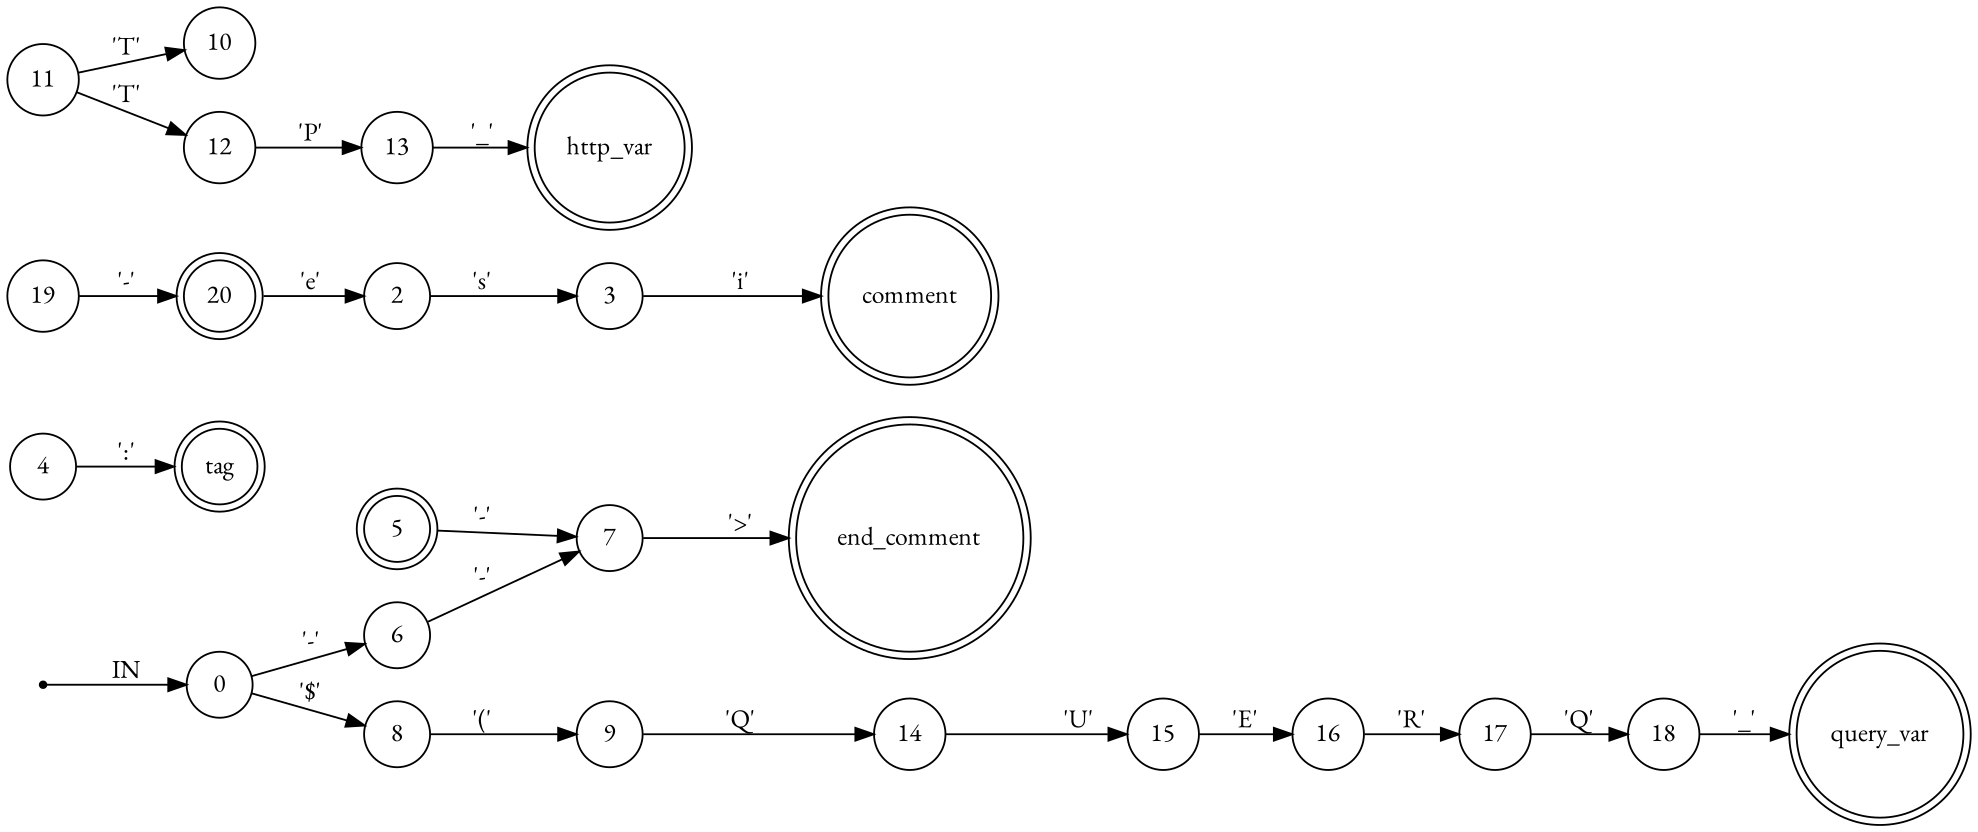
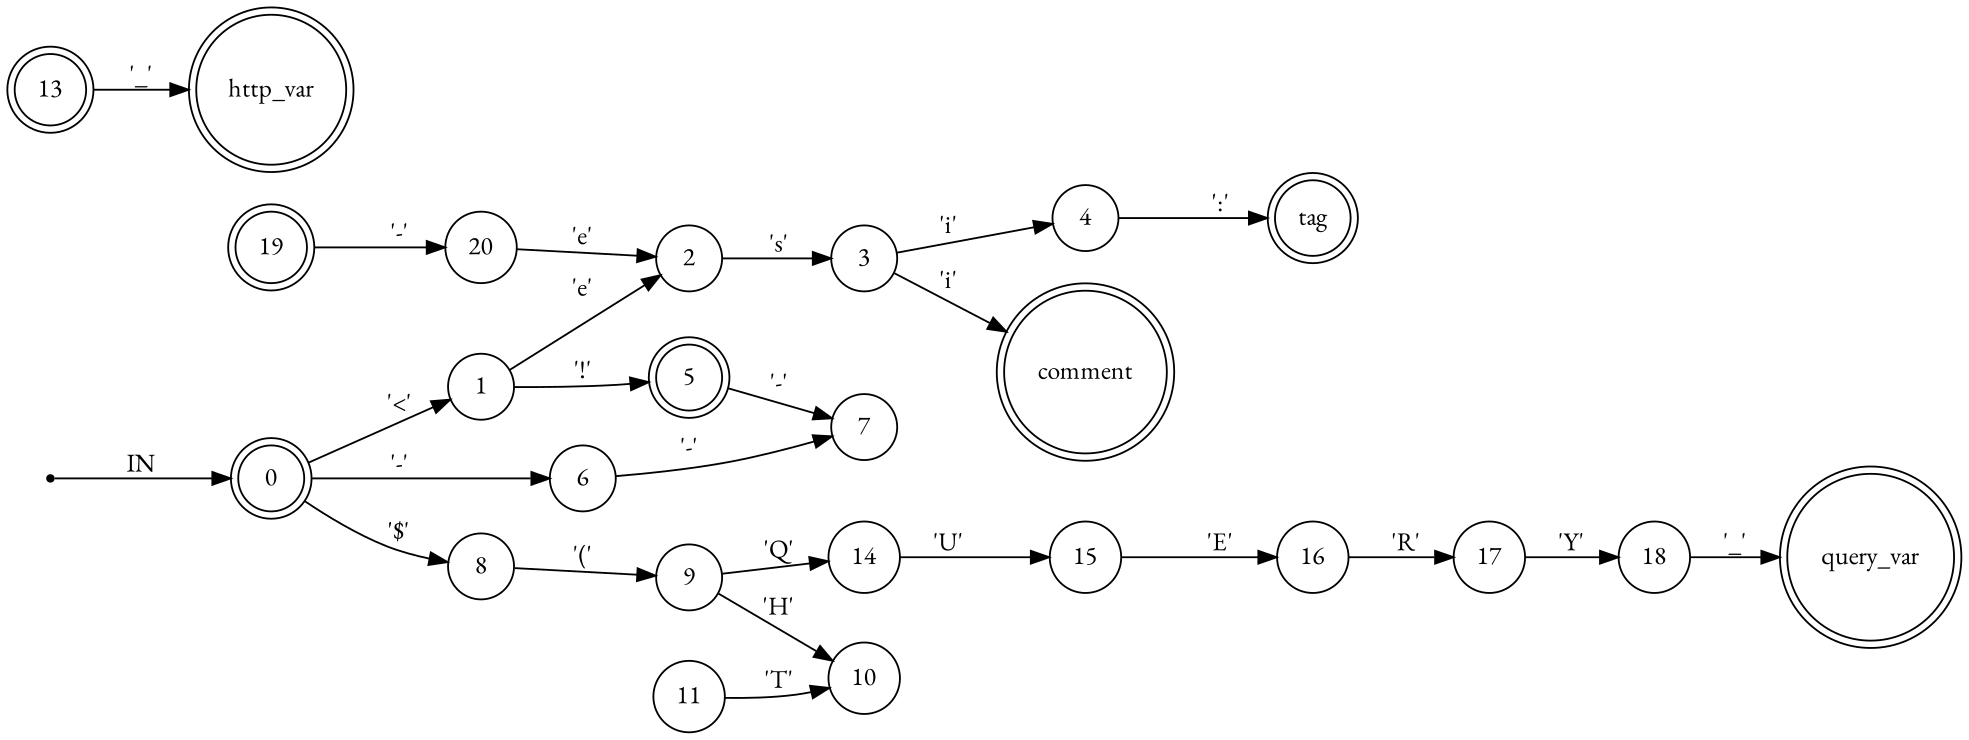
(220, 148) -> none
(397, 148) -> (50, 90)
none -> (966, 240)
(43, 296) -> (271, 247)
(220, 296) -> (481, 247)
none -> (481, 387)
(910, 538) -> none
none -> (767, 622)
(220, 685) -> (271, 478)
(1579, 720) -> (1572, 543)
